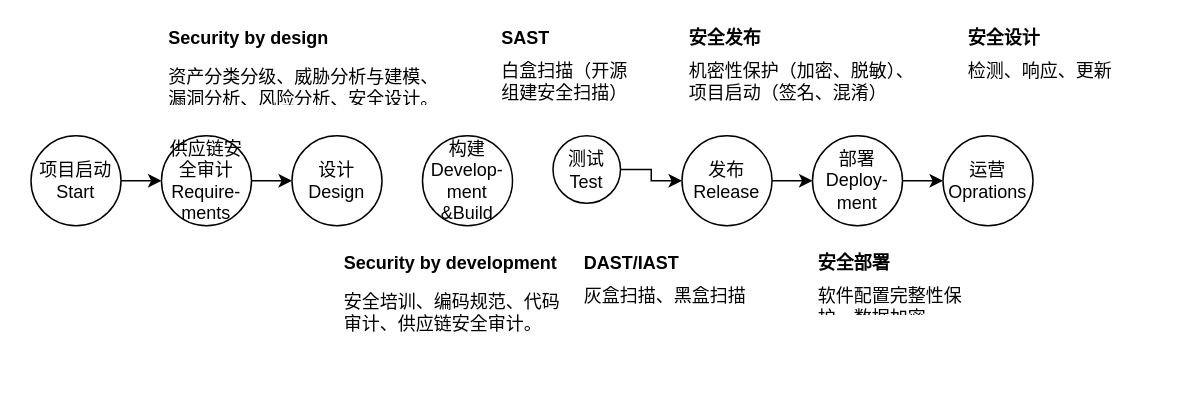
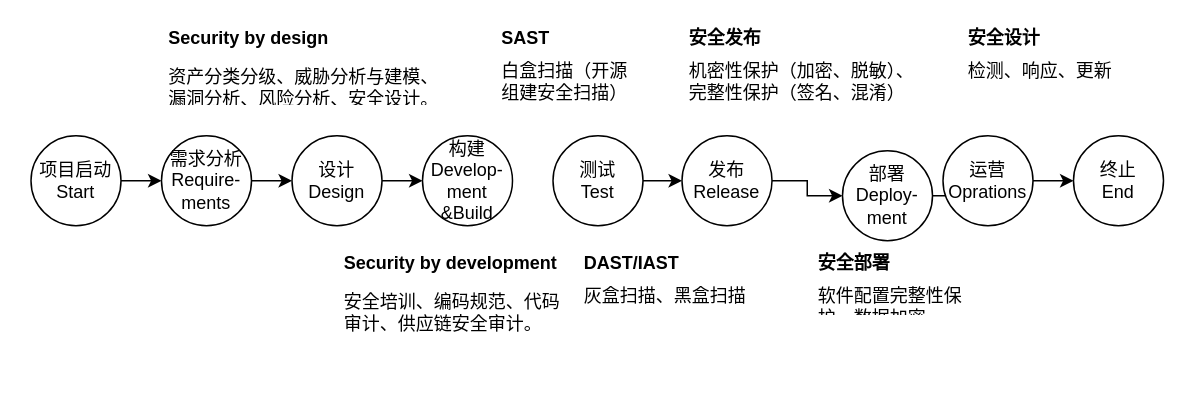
(806, 48) -> (806, 48)
(587, 170) -> (598, 181)
(206, 181) -> (206, 181)
none -> (408, 181)
(857, 181) -> (887, 196)
none -> (1059, 181)
none -> (1118, 181)
